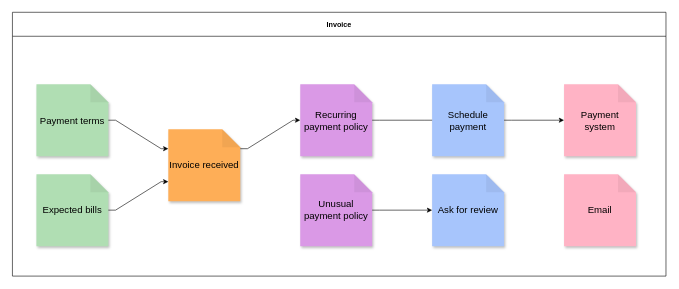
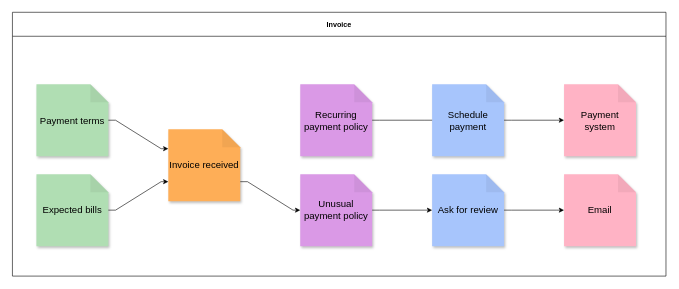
(272, 134) -> none
none -> (272, 197)
none -> (558, 210)
